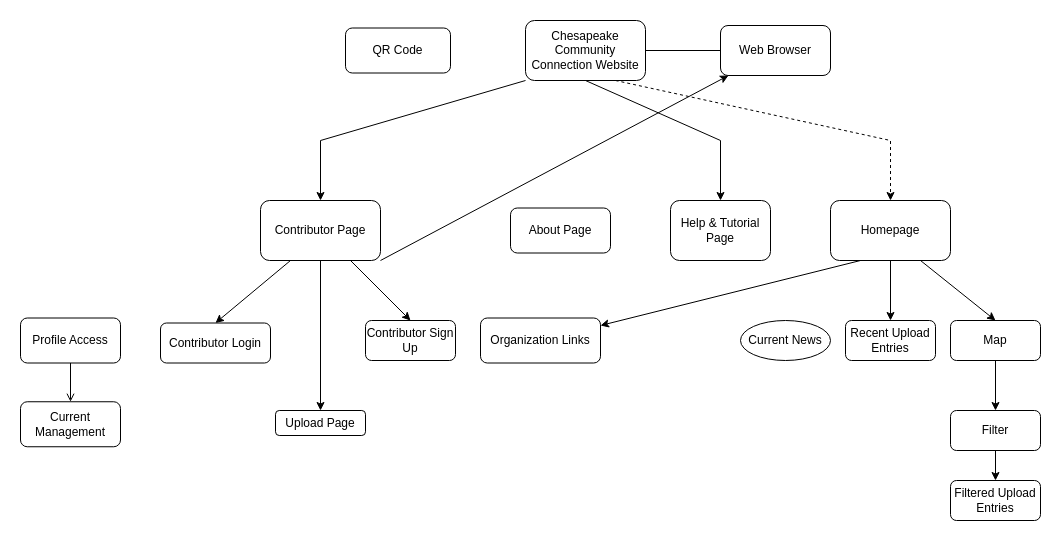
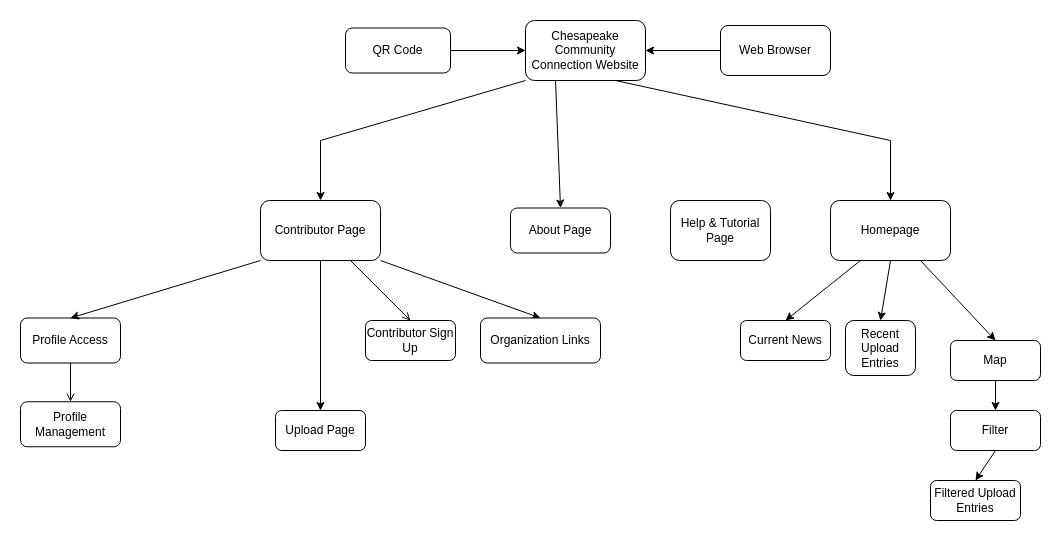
none -> (485, 51)
(651, 51) -> (653, 51)
(780, 116) -> (780, 116)
(677, 121) -> none
none -> (558, 141)
(551, 170) -> (457, 288)
none -> (169, 288)
(256, 289) -> none
(734, 292) -> (826, 288)
(405, 315) -> (406, 316)
(786, 341) -> (786, 341)
(891, 341) -> (881, 348)
(996, 341) -> (996, 361)
(216, 343) -> none
(321, 423) -> (321, 431)
(71, 425) -> (71, 425)
(996, 501) -> (976, 501)
